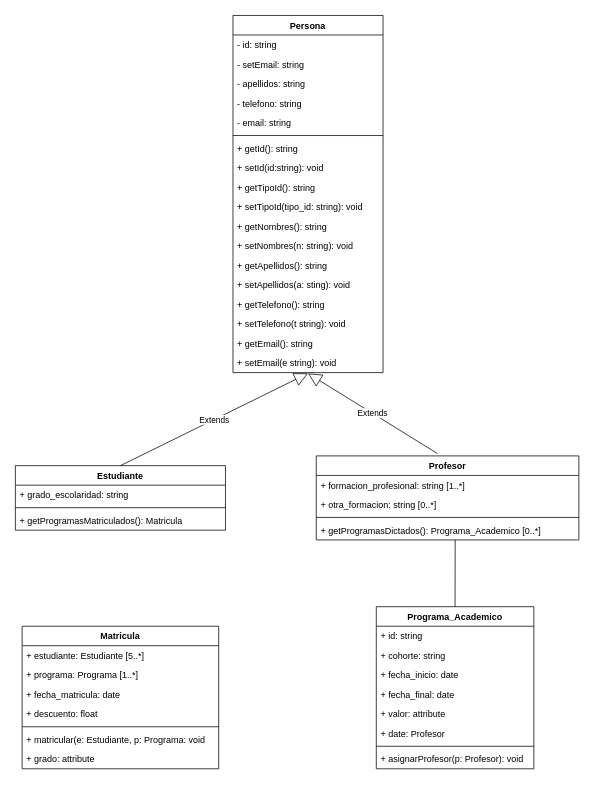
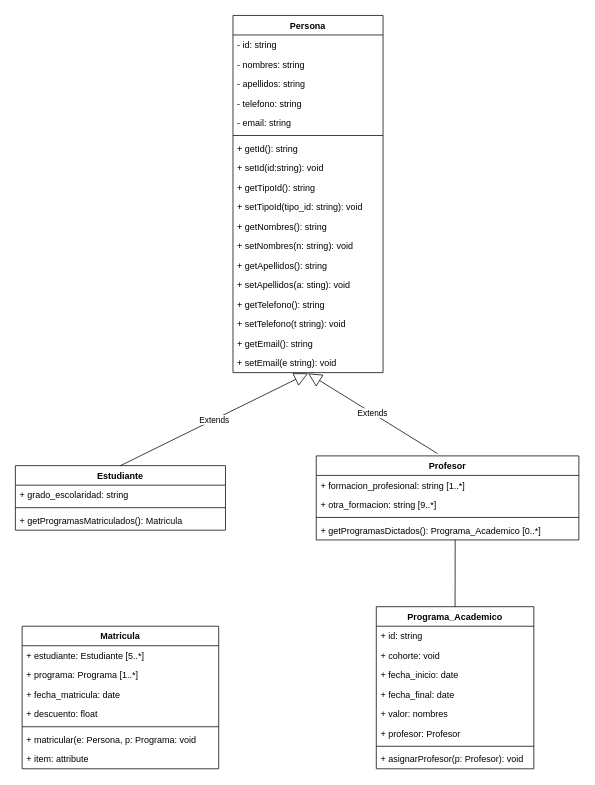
(275, 65) -> (275, 65)
(389, 505) -> (389, 505)
(418, 656) -> (413, 656)
(420, 714) -> (416, 714)
(417, 734) -> (427, 734)
(124, 740) -> (118, 740)
(67, 759) -> (63, 759)
